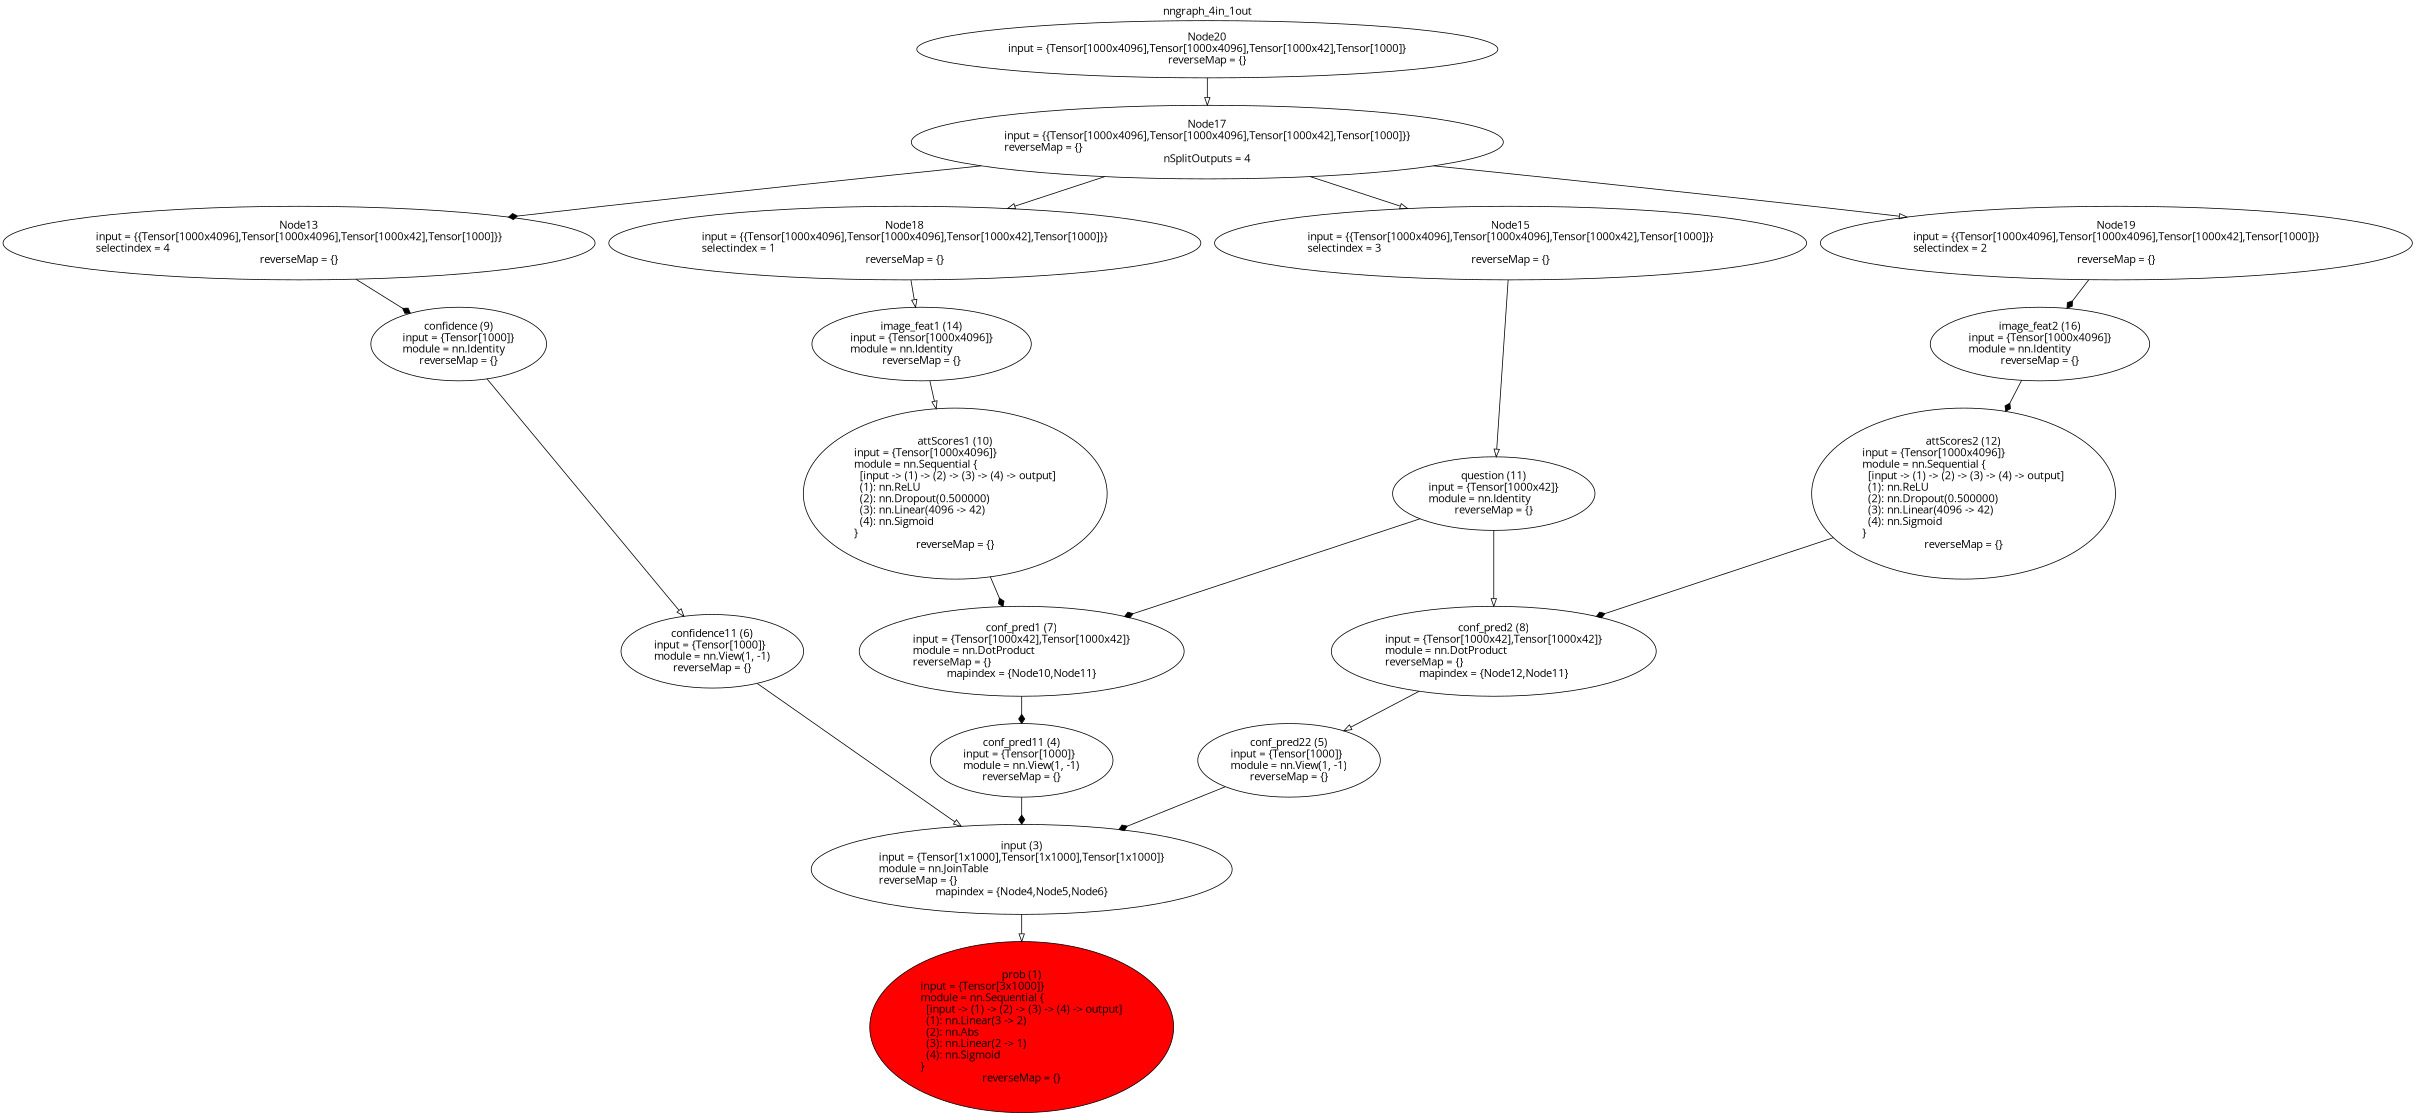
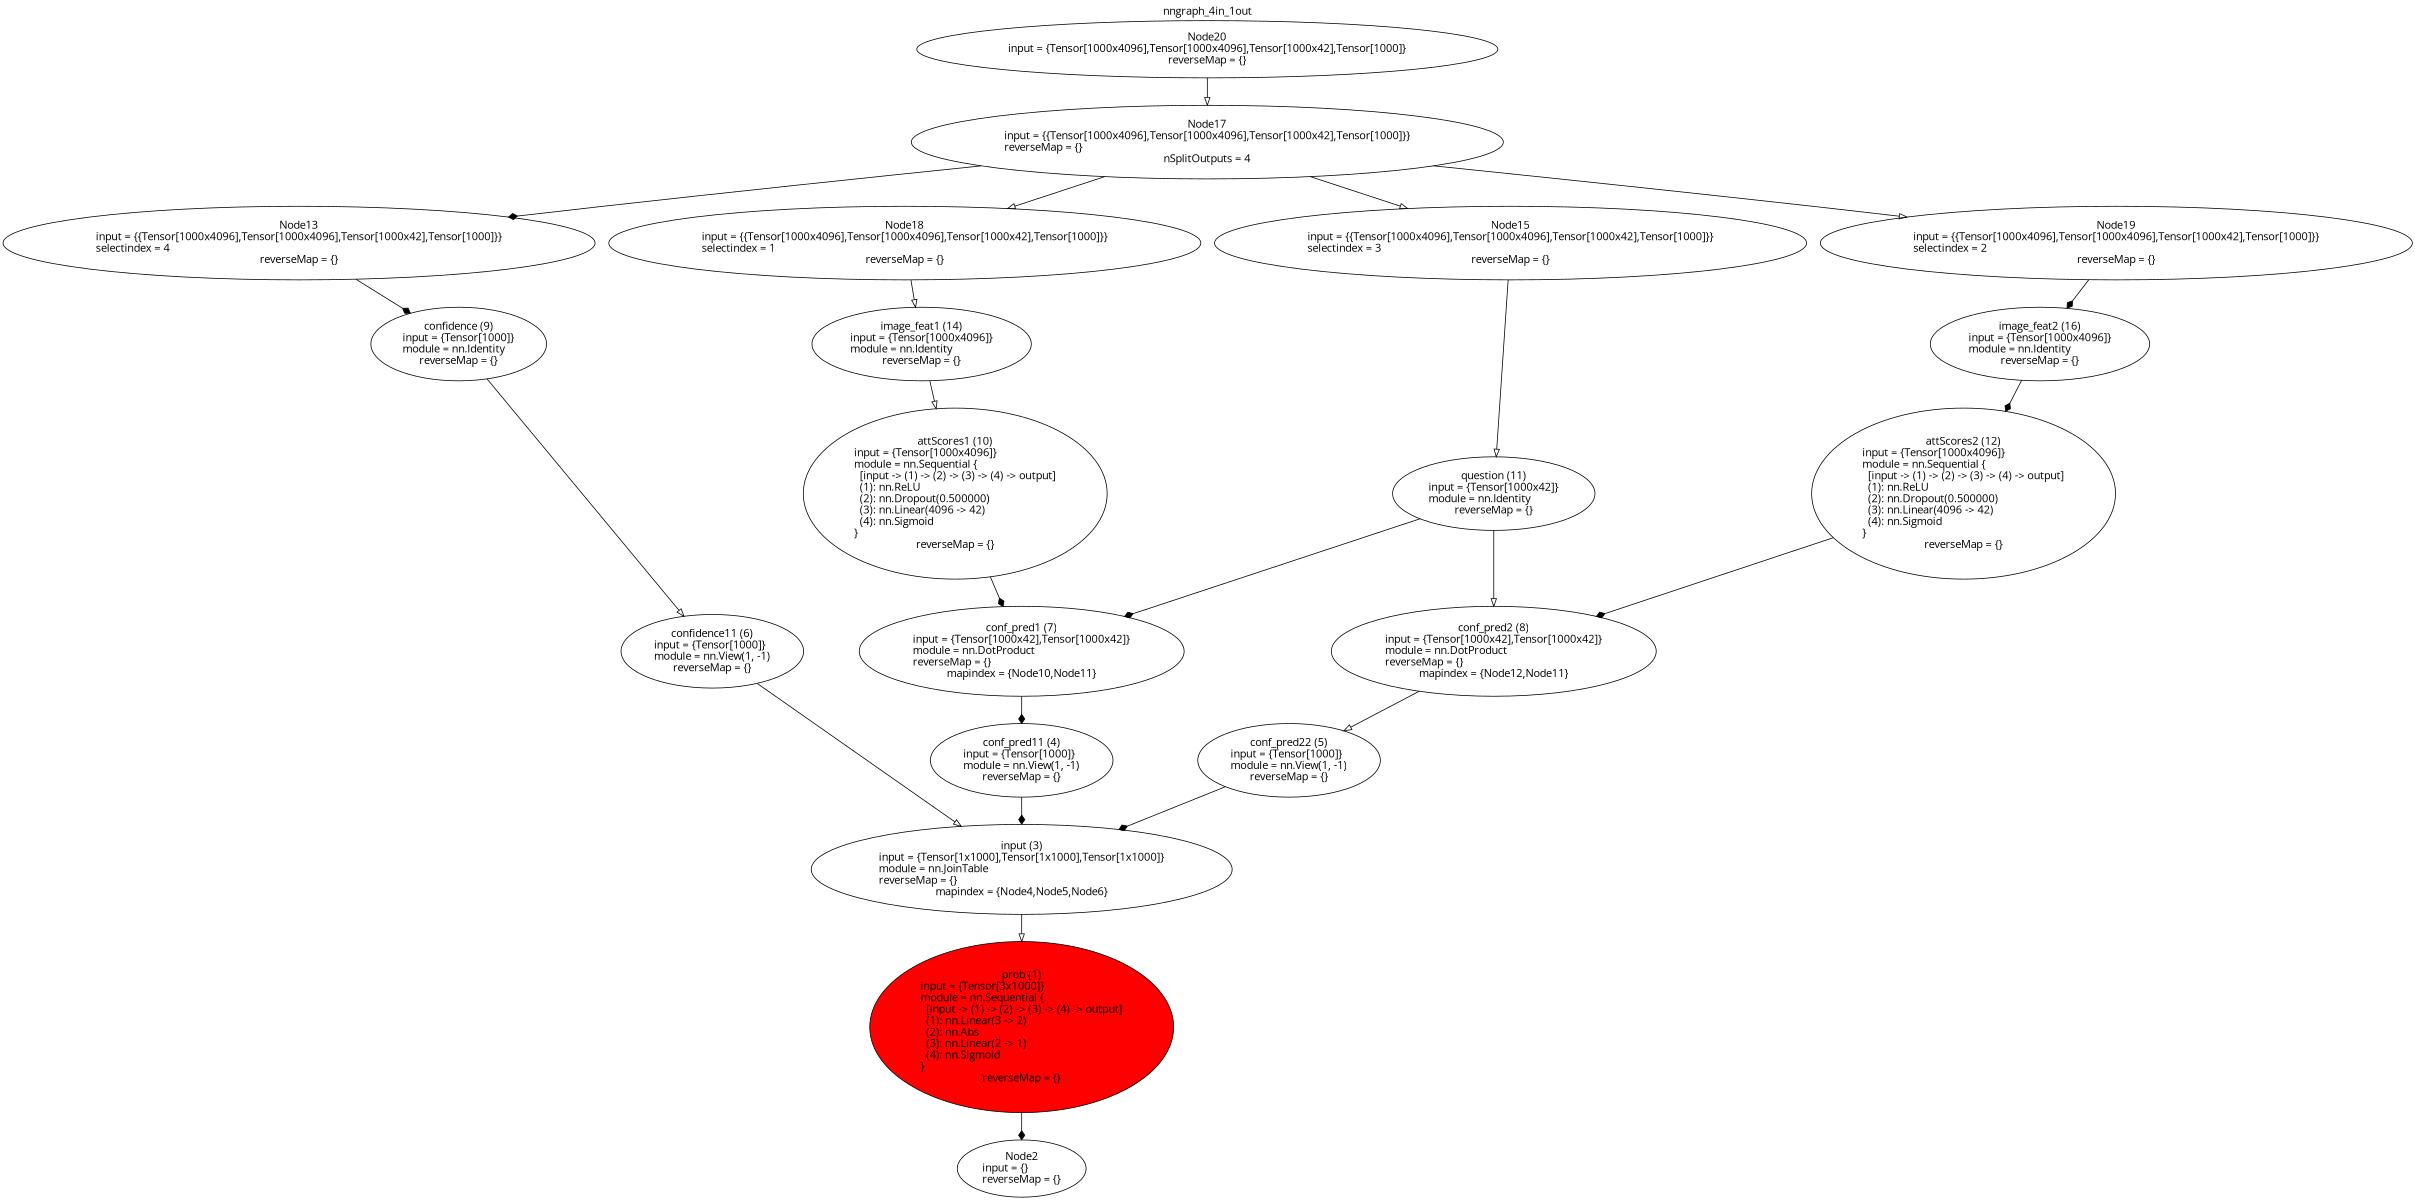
none -> (1022, 1169)
